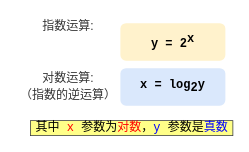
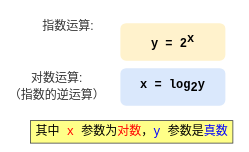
(68, 87) -> (57, 87)
(132, 128) -> (132, 132)
